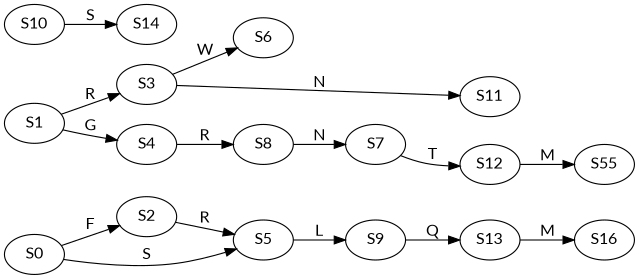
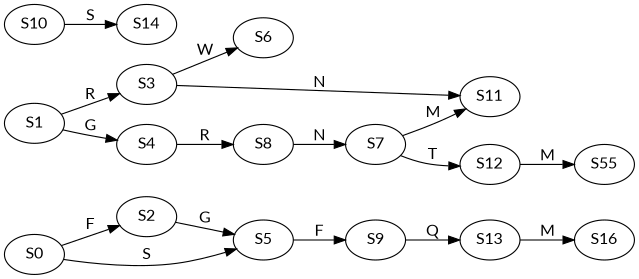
none -> (429, 125)
(205, 218) -> (205, 218)
(319, 232) -> (319, 232)
